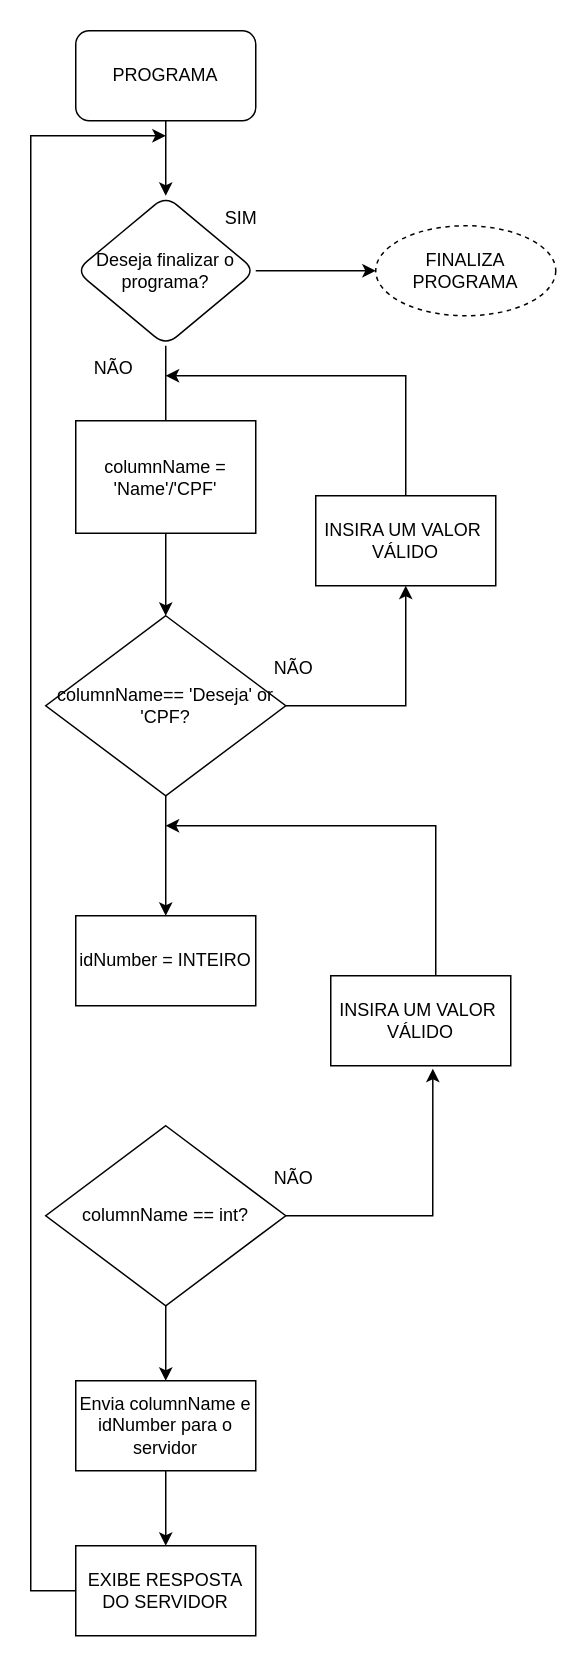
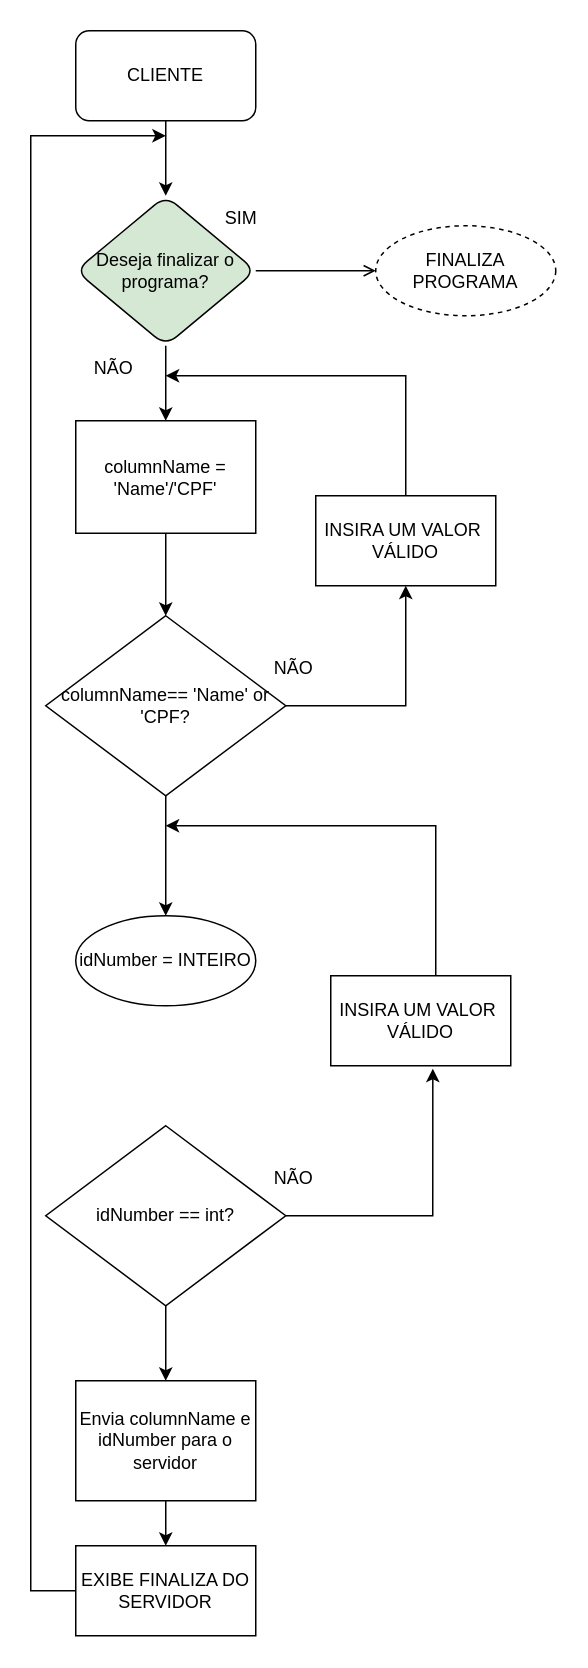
(166, 76) -> (166, 76)
(166, 271) -> (166, 271)
(364, 271) -> (366, 271)
(166, 413) -> (166, 409)
(166, 706) -> (166, 706)
(166, 961) -> (166, 961)
(166, 1216) -> (166, 1216)
(166, 1426) -> (166, 1441)
(166, 1591) -> (166, 1591)
